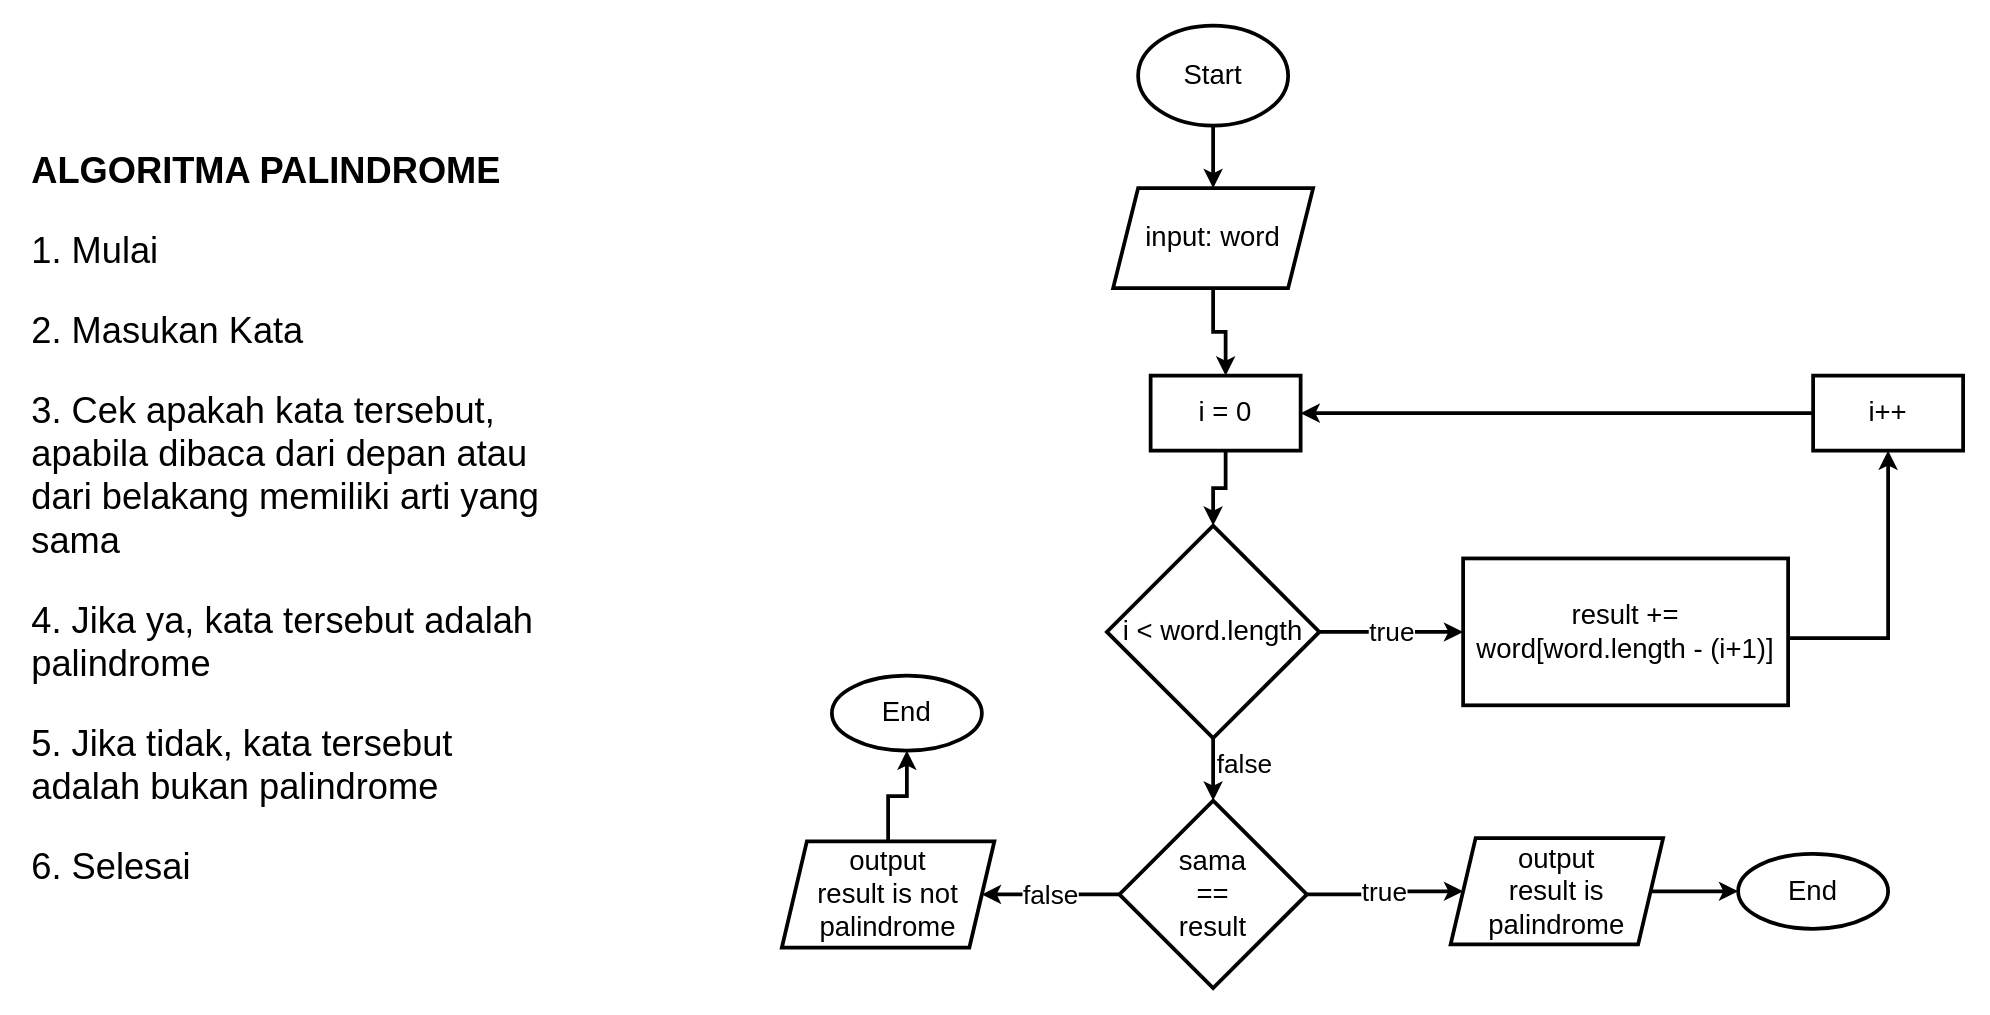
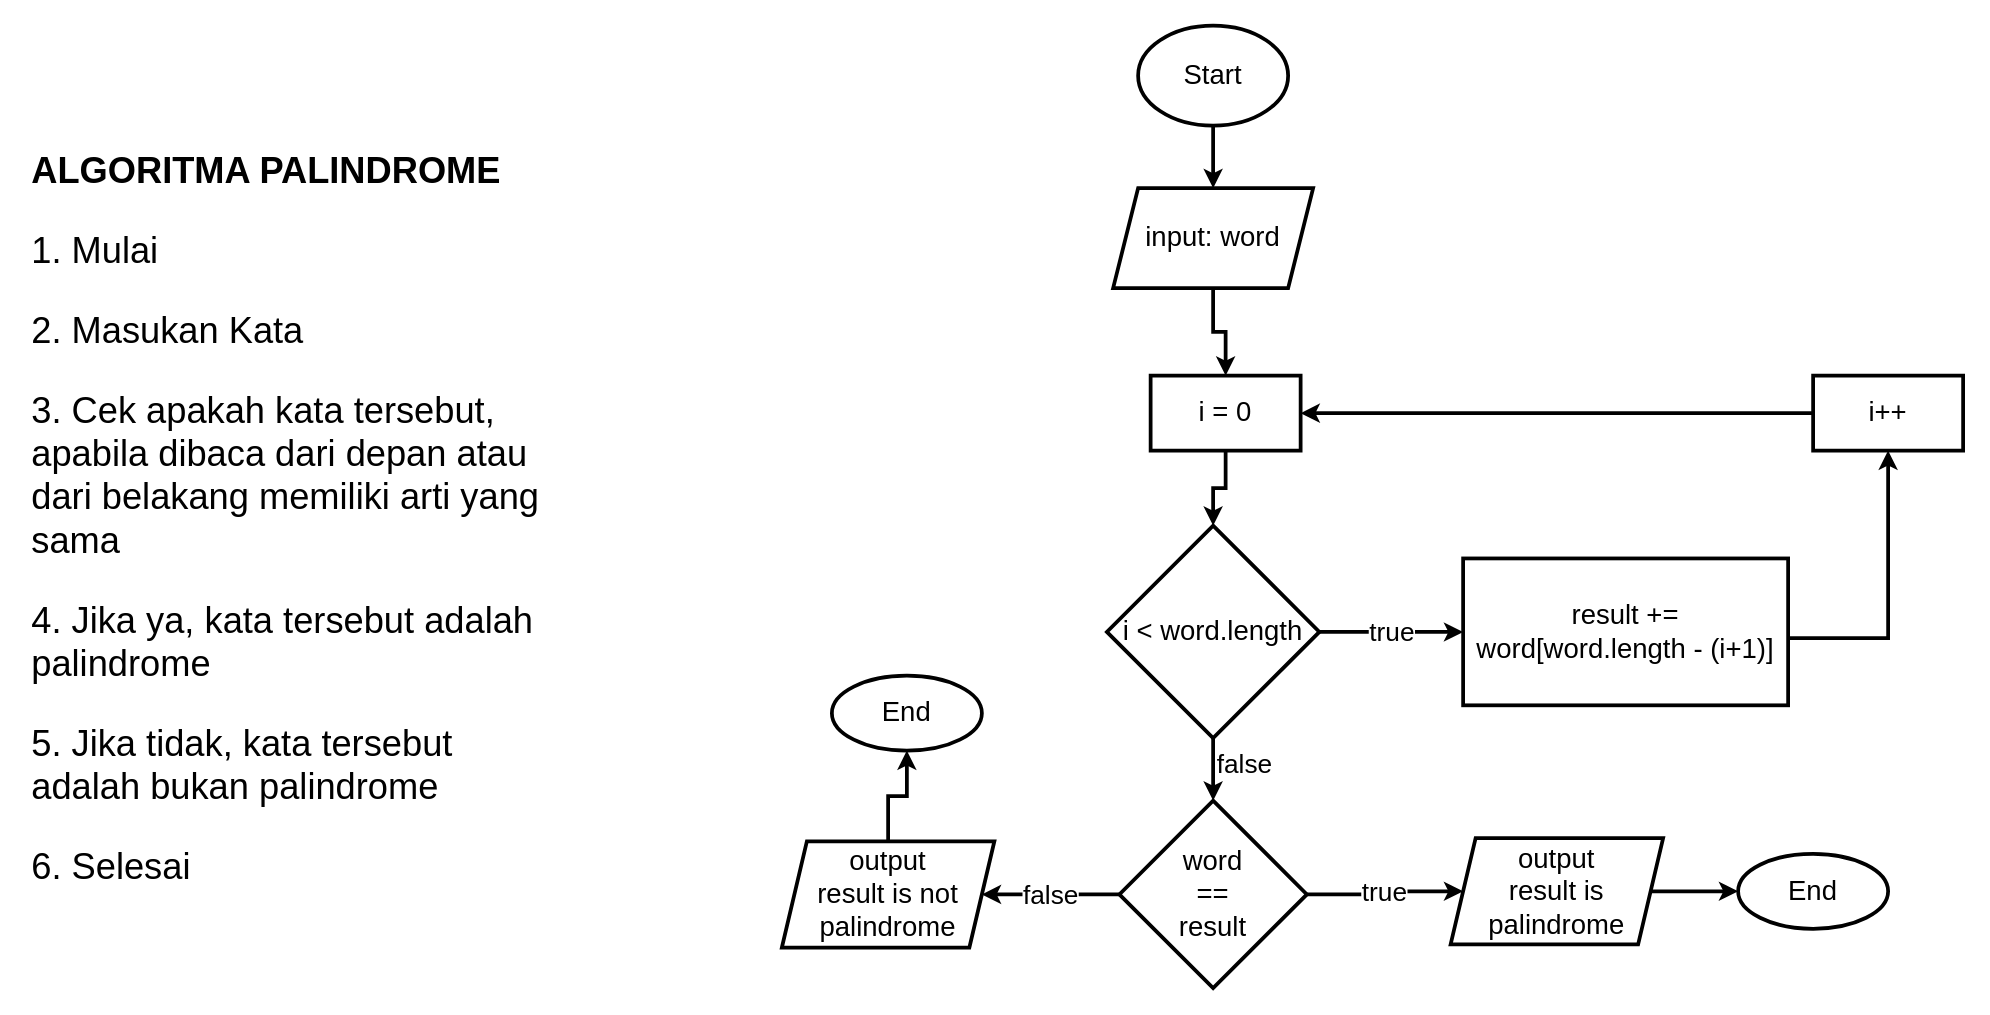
(1213, 894) -> (1213, 894)
